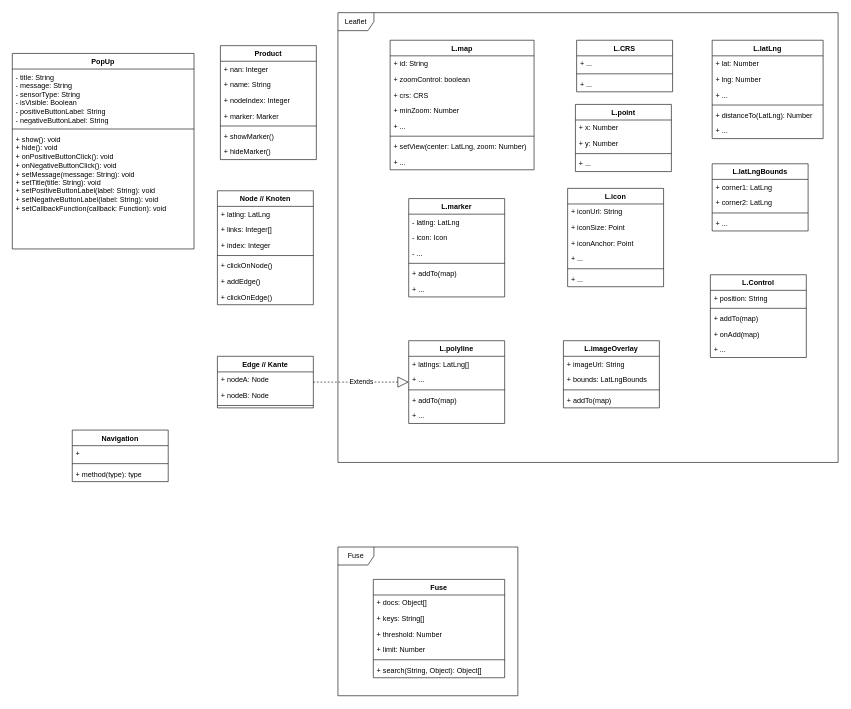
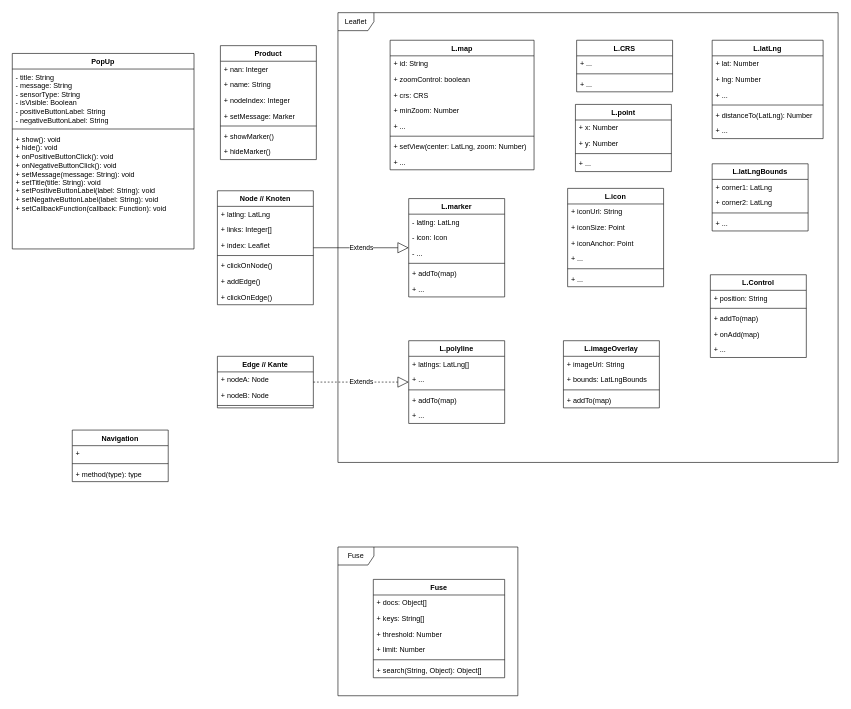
(253, 116) -> (261, 116)
(249, 245) -> (248, 245)
none -> (356, 248)
